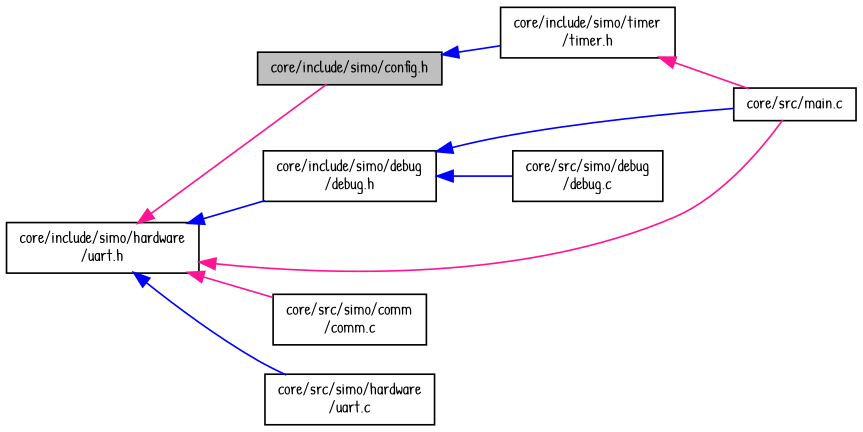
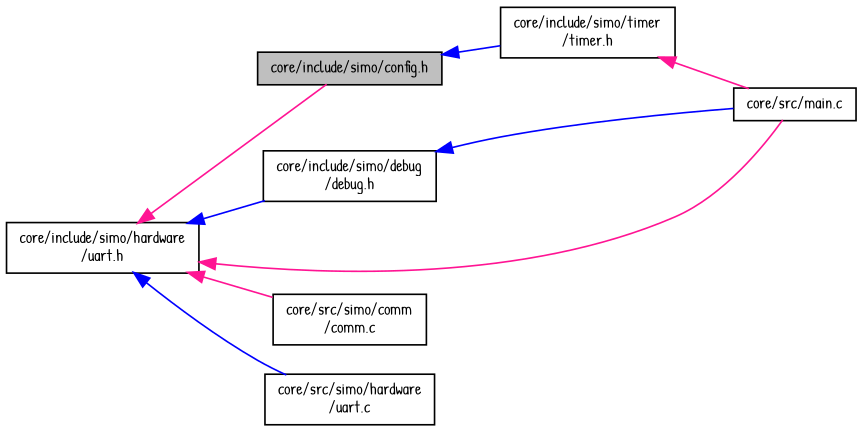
(588, 176) -> none
